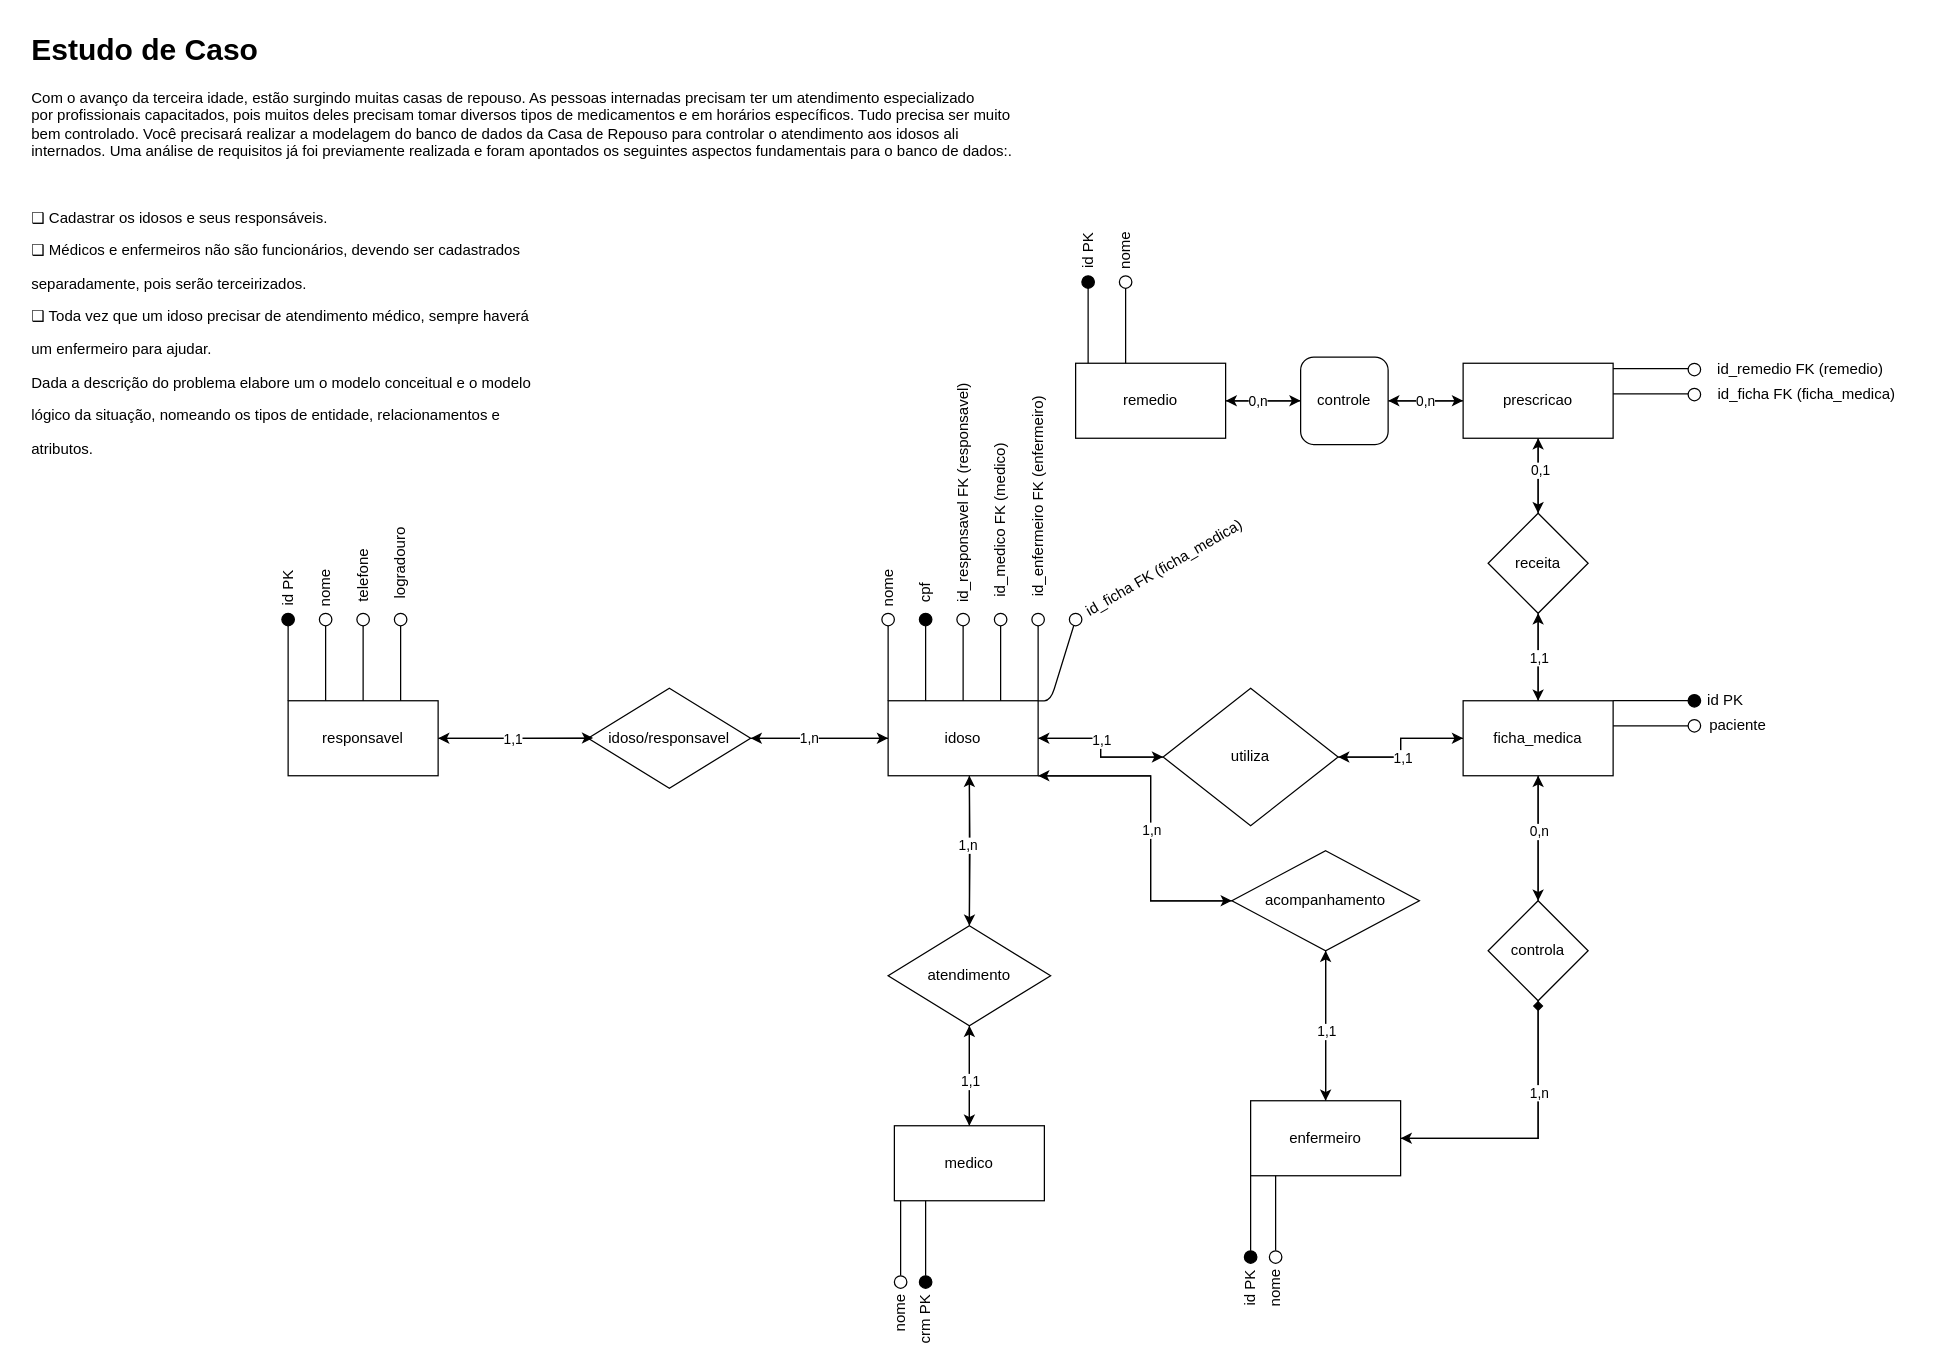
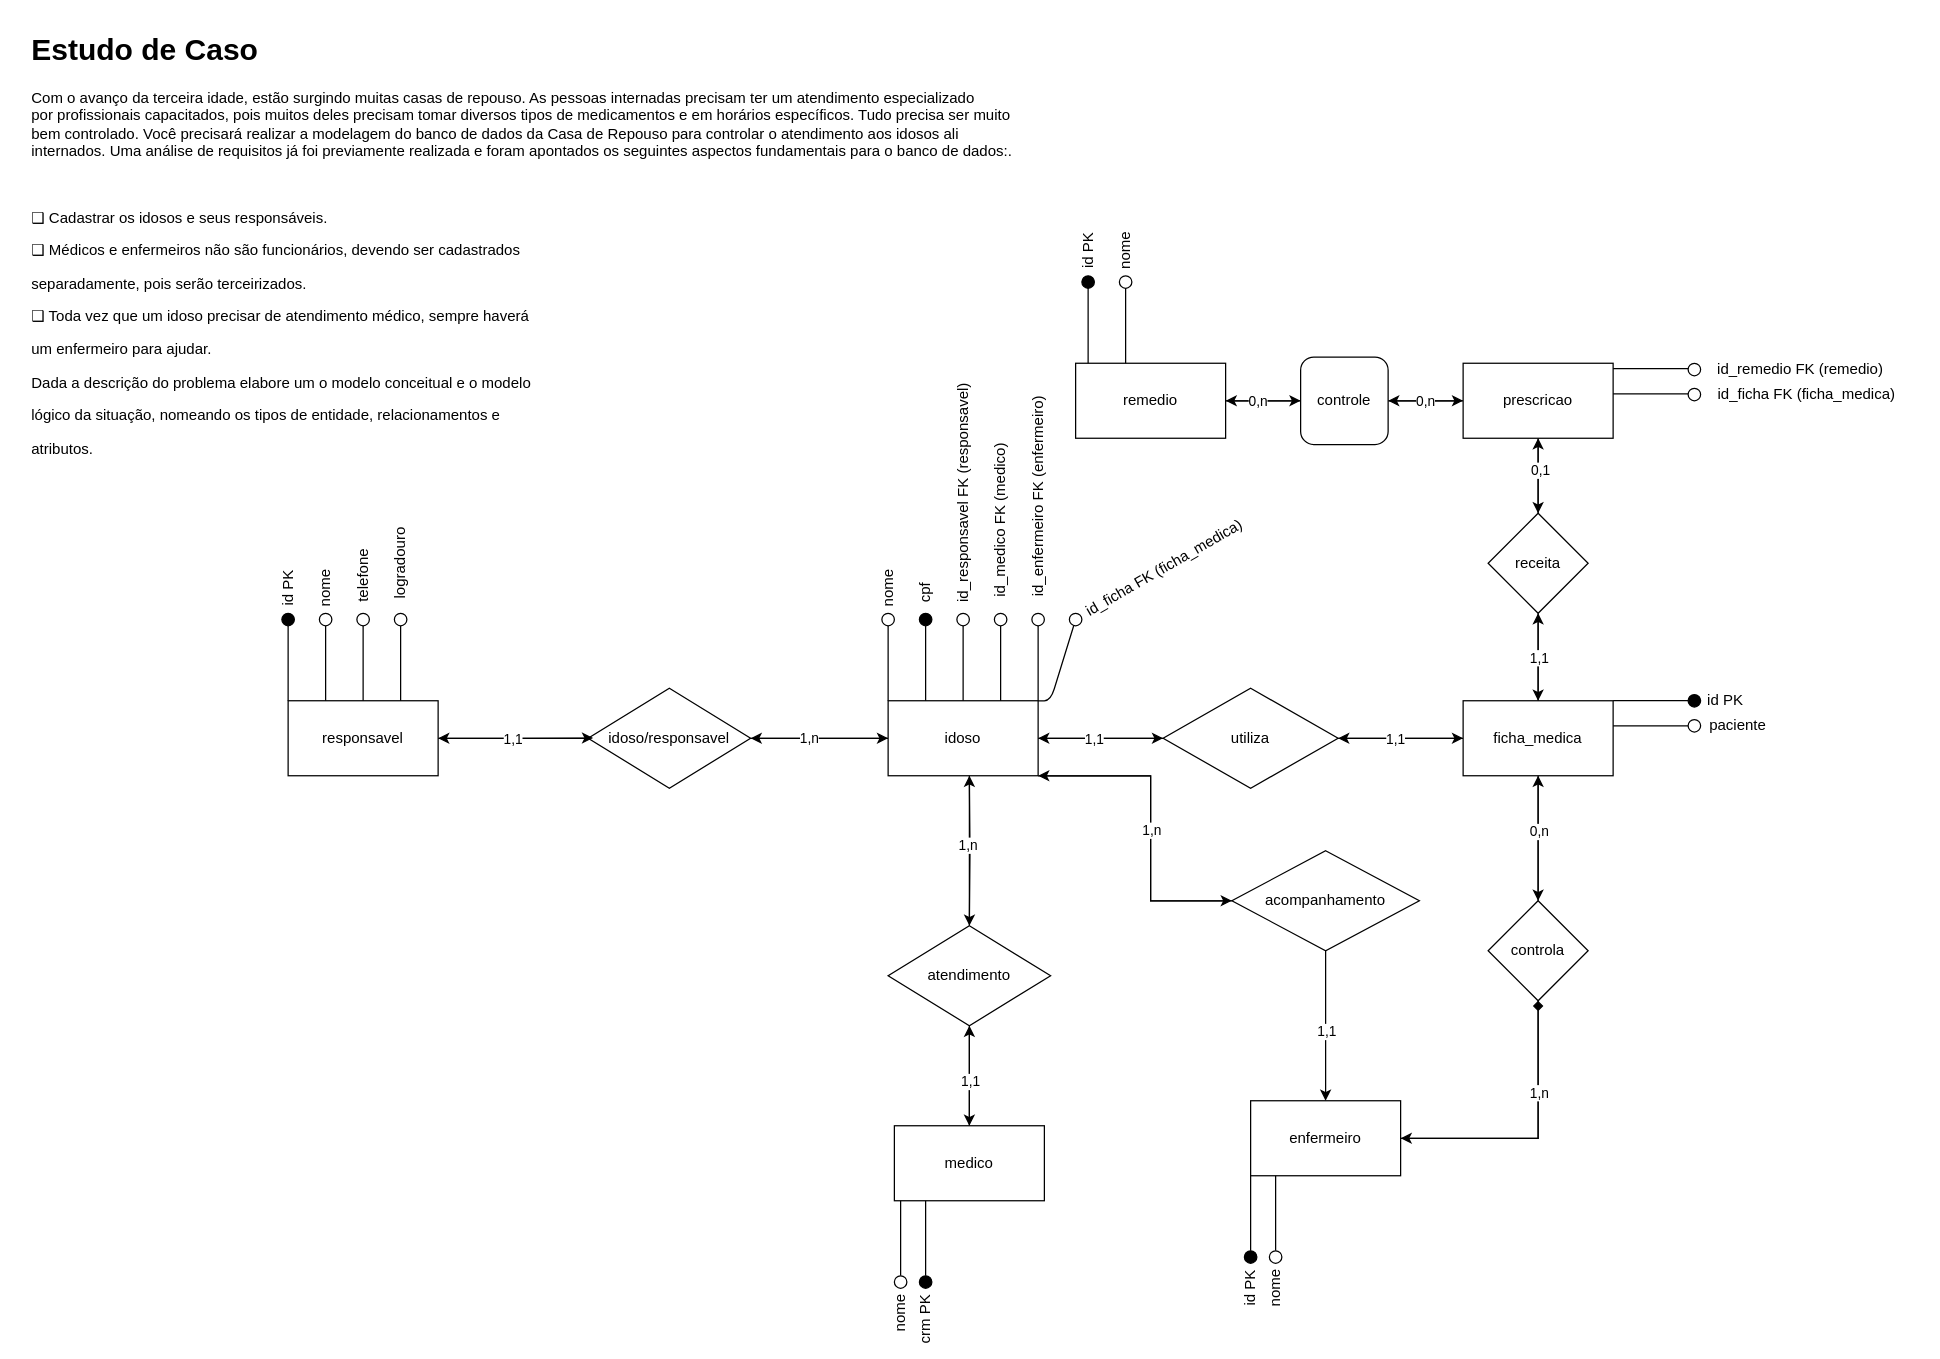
(1251, 757) -> (1251, 738)
(1326, 1097) -> none
